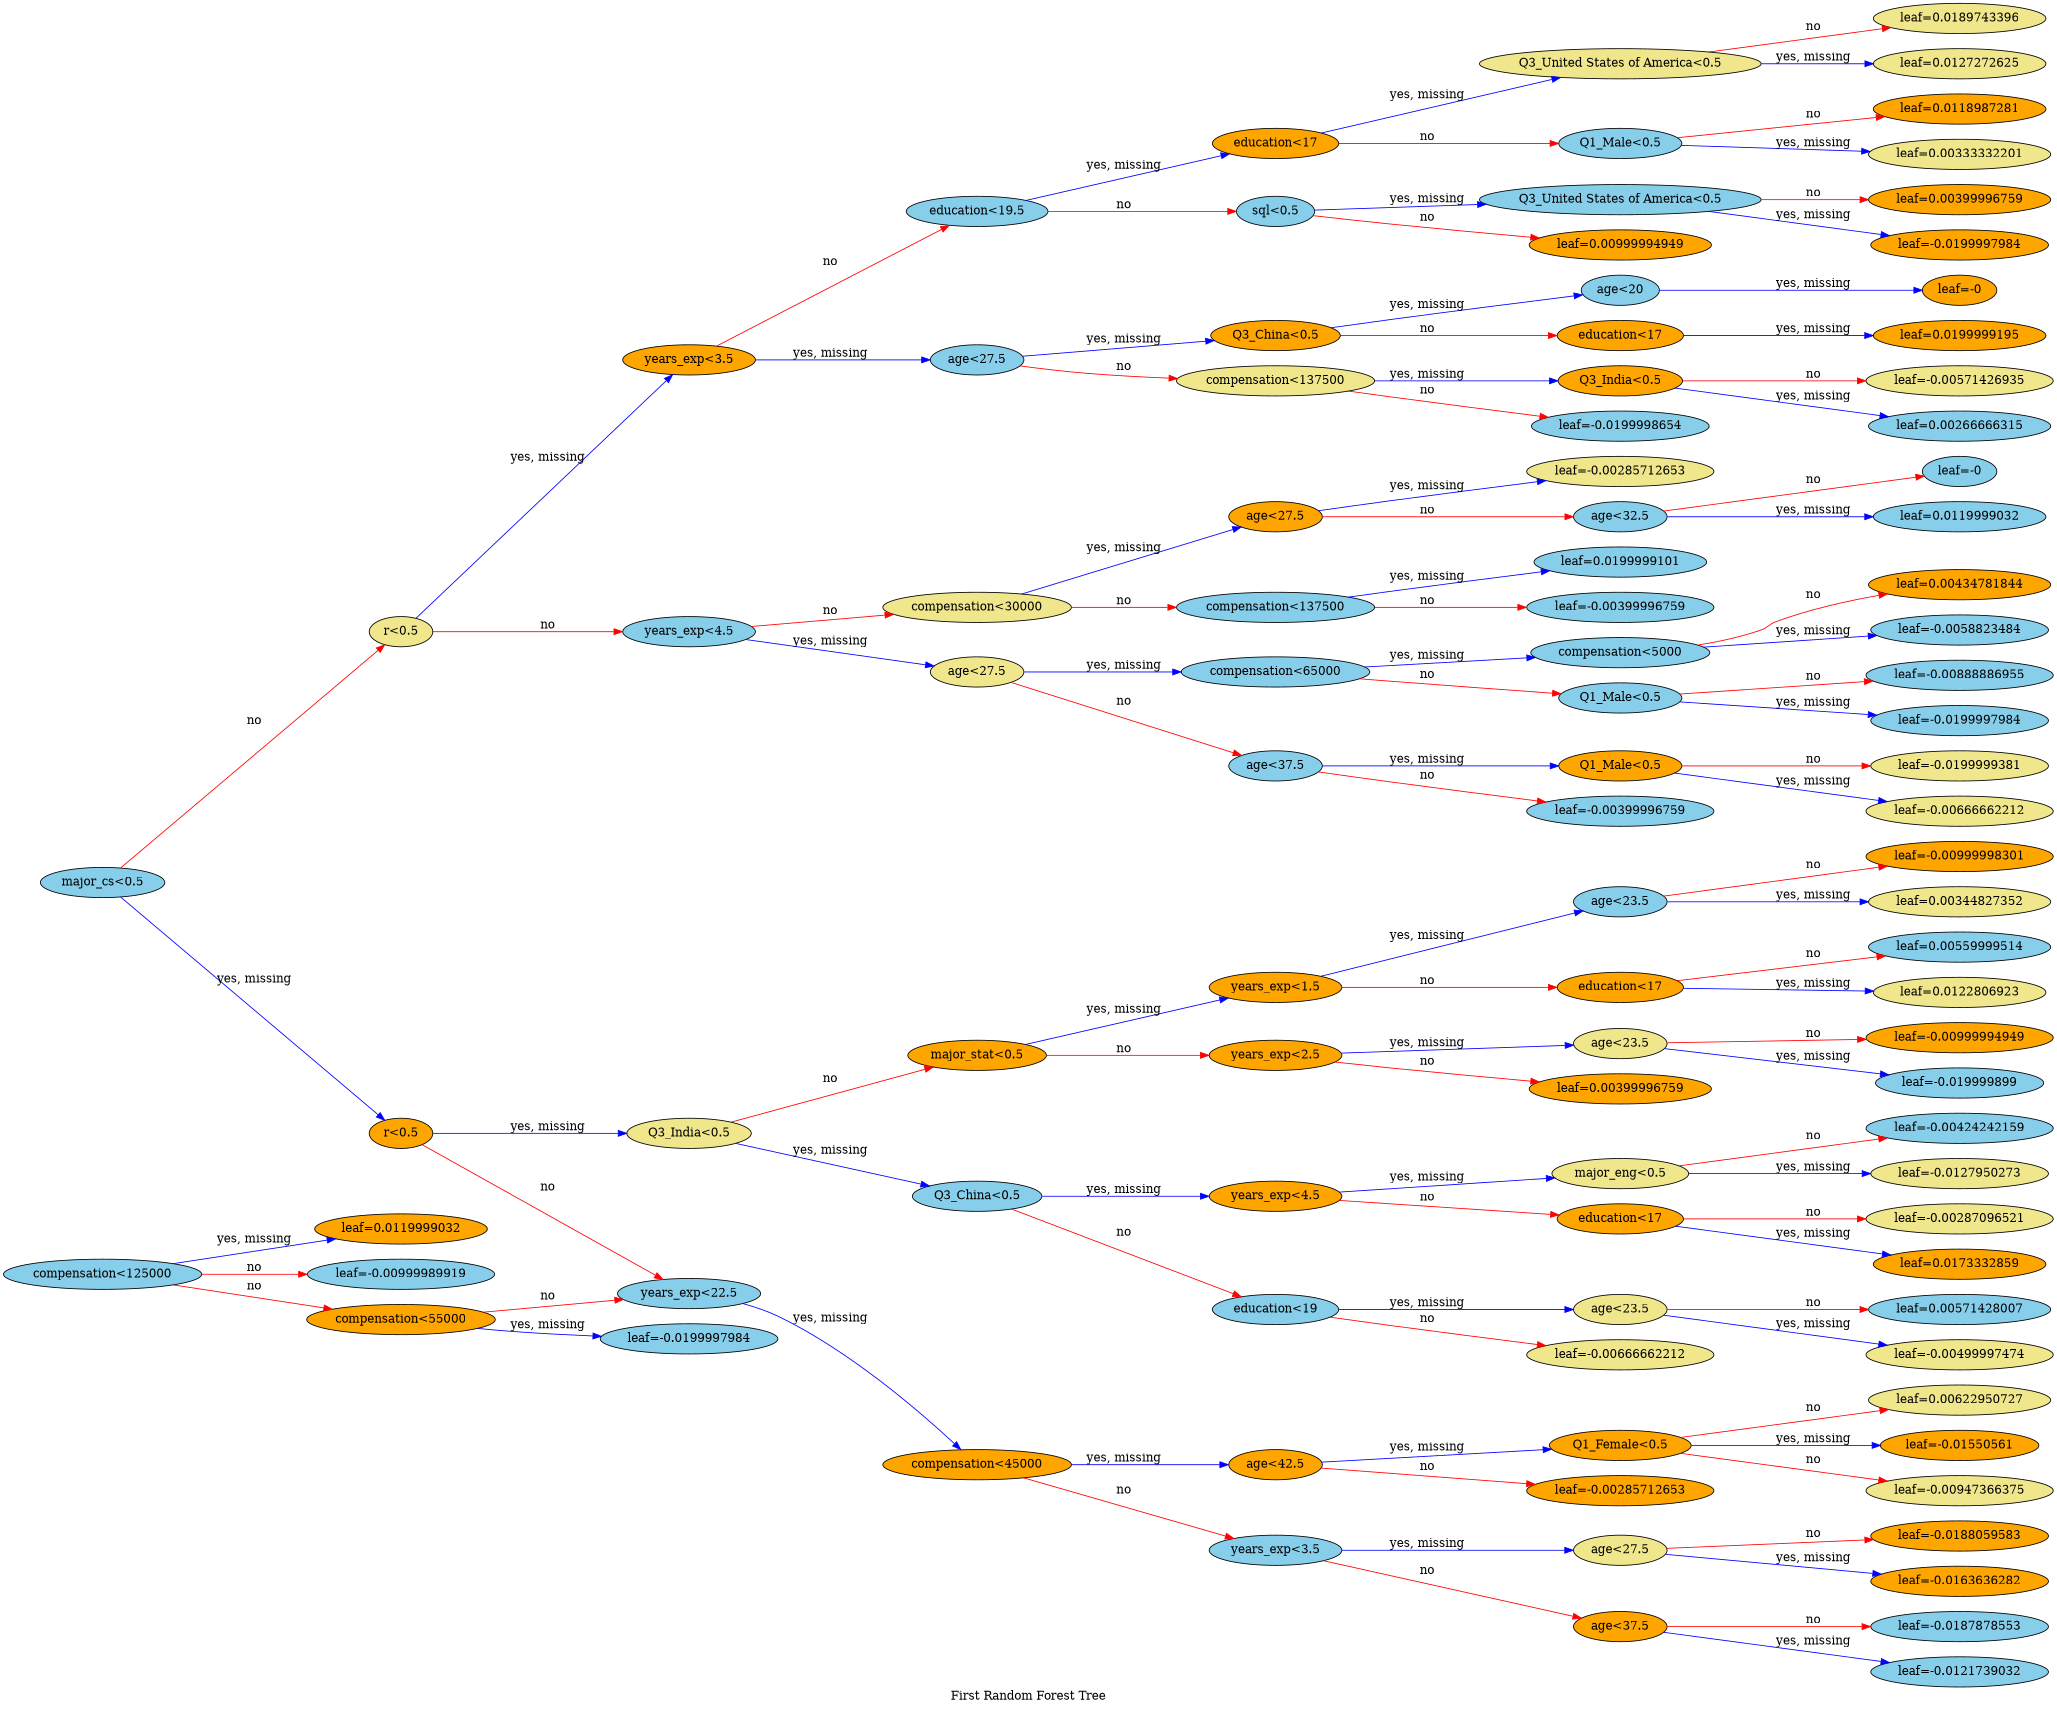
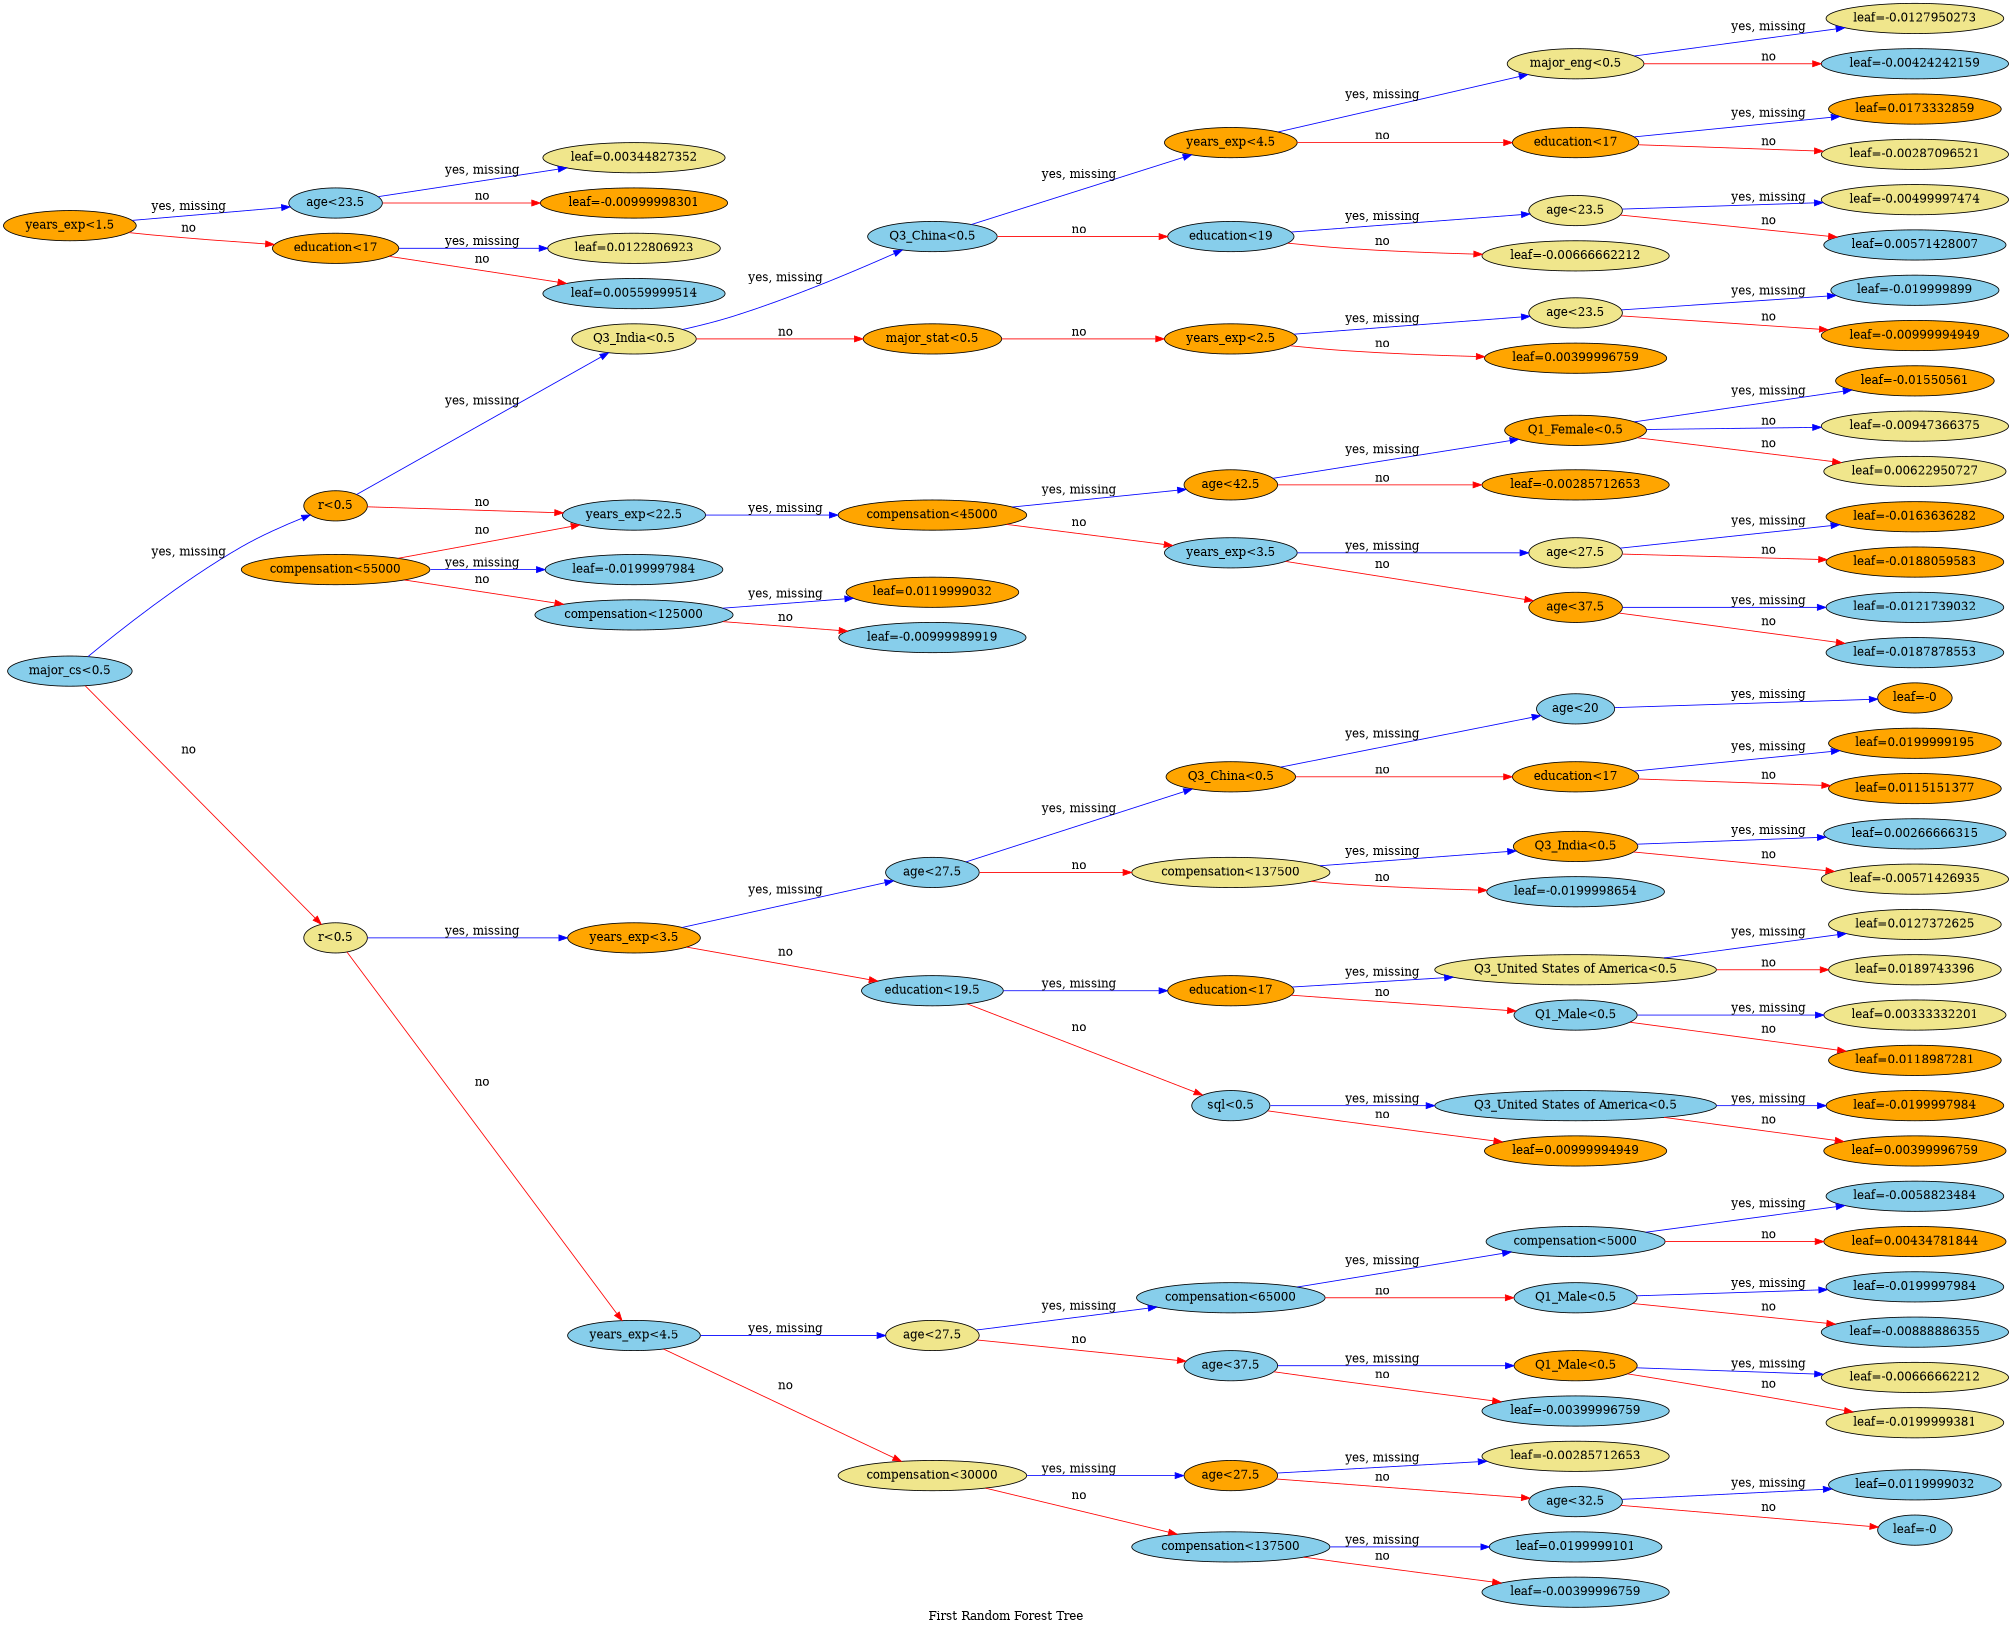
(1960, 64) -> (1915, 924)
(1960, 675) -> (1915, 1332)
none -> (1915, 789)
(1123, 1022) -> none
(249, 1296) -> (480, 591)
(1780, 1467) -> (1729, 428)
